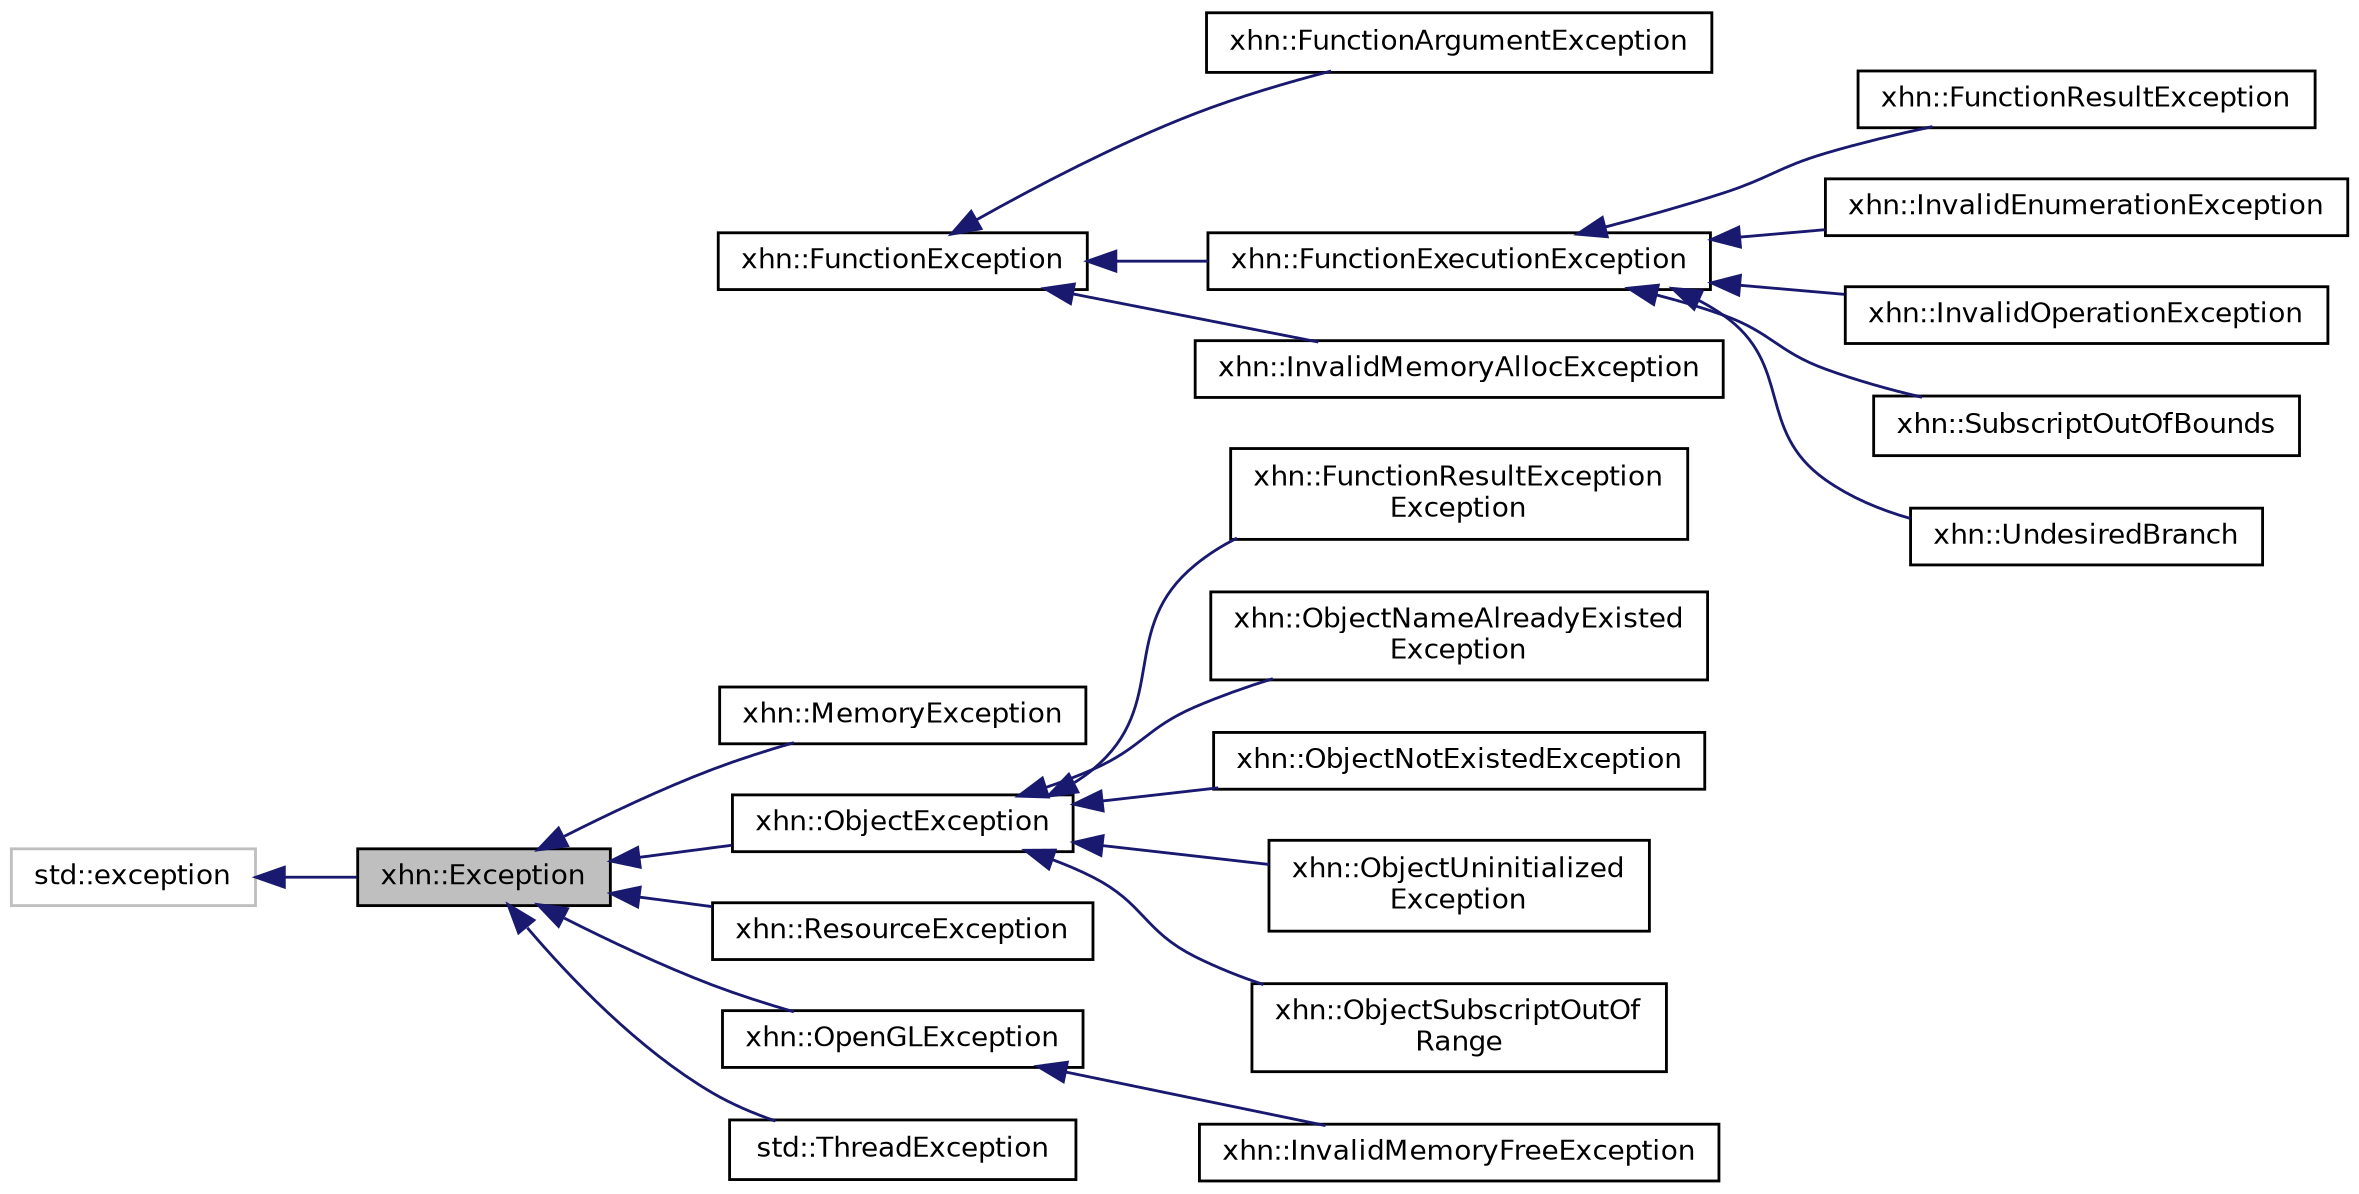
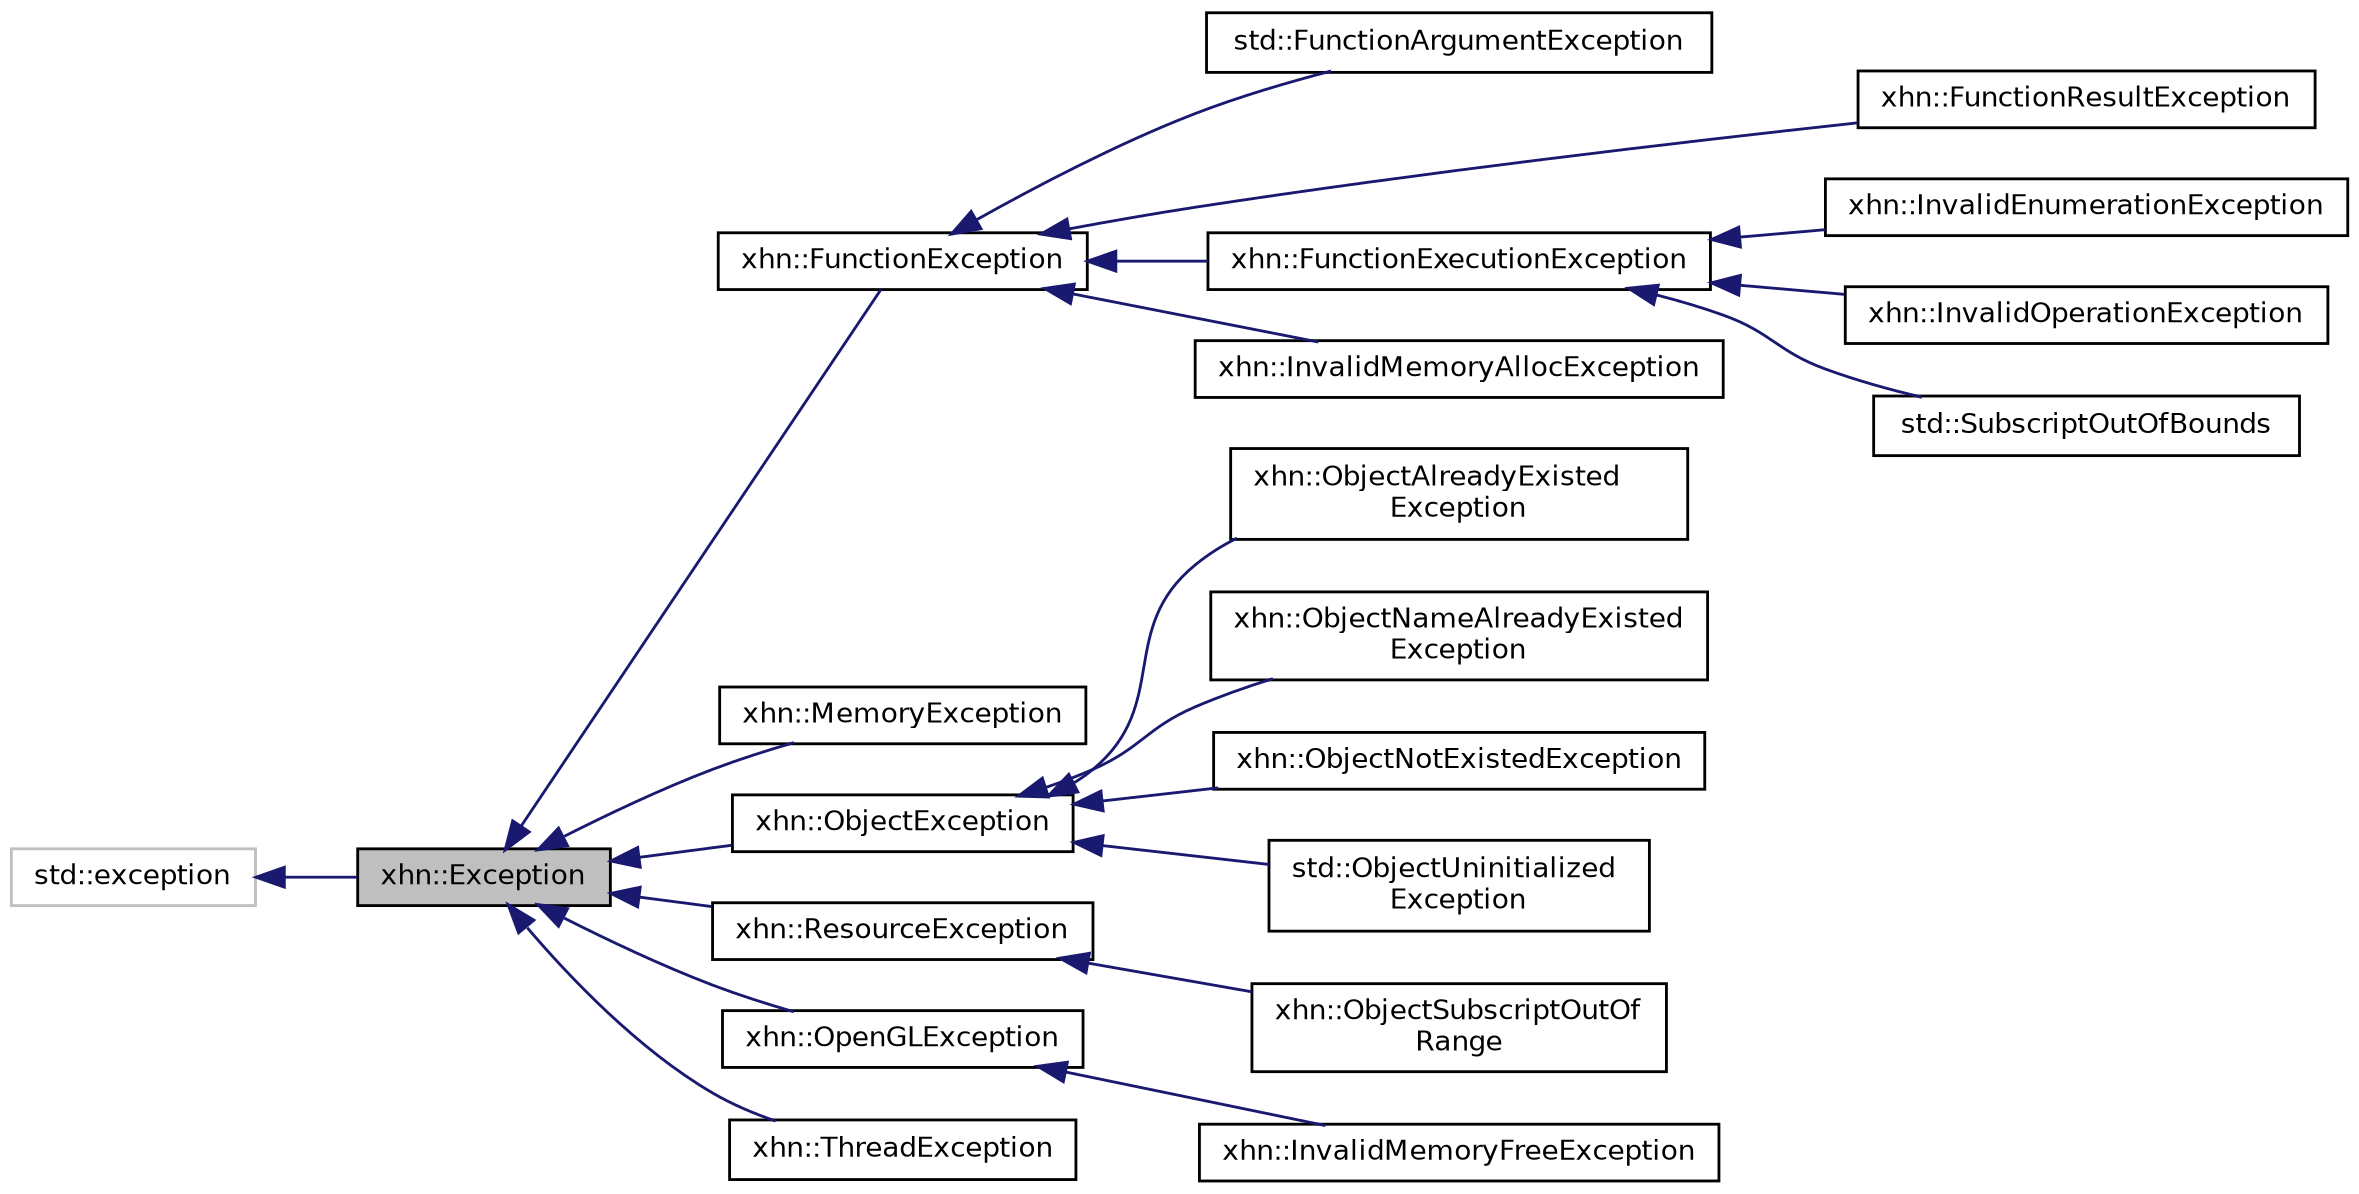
(1459, 43) -> (1459, 43)
(1768, 175) -> (1462, 170)
(2087, 426) -> (2087, 426)
(1459, 494) -> (1459, 494)
(2087, 537) -> none
none -> (701, 558)
(1459, 886) -> (1459, 886)
(1154, 928) -> (1170, 977)
(903, 1150) -> (903, 1150)
